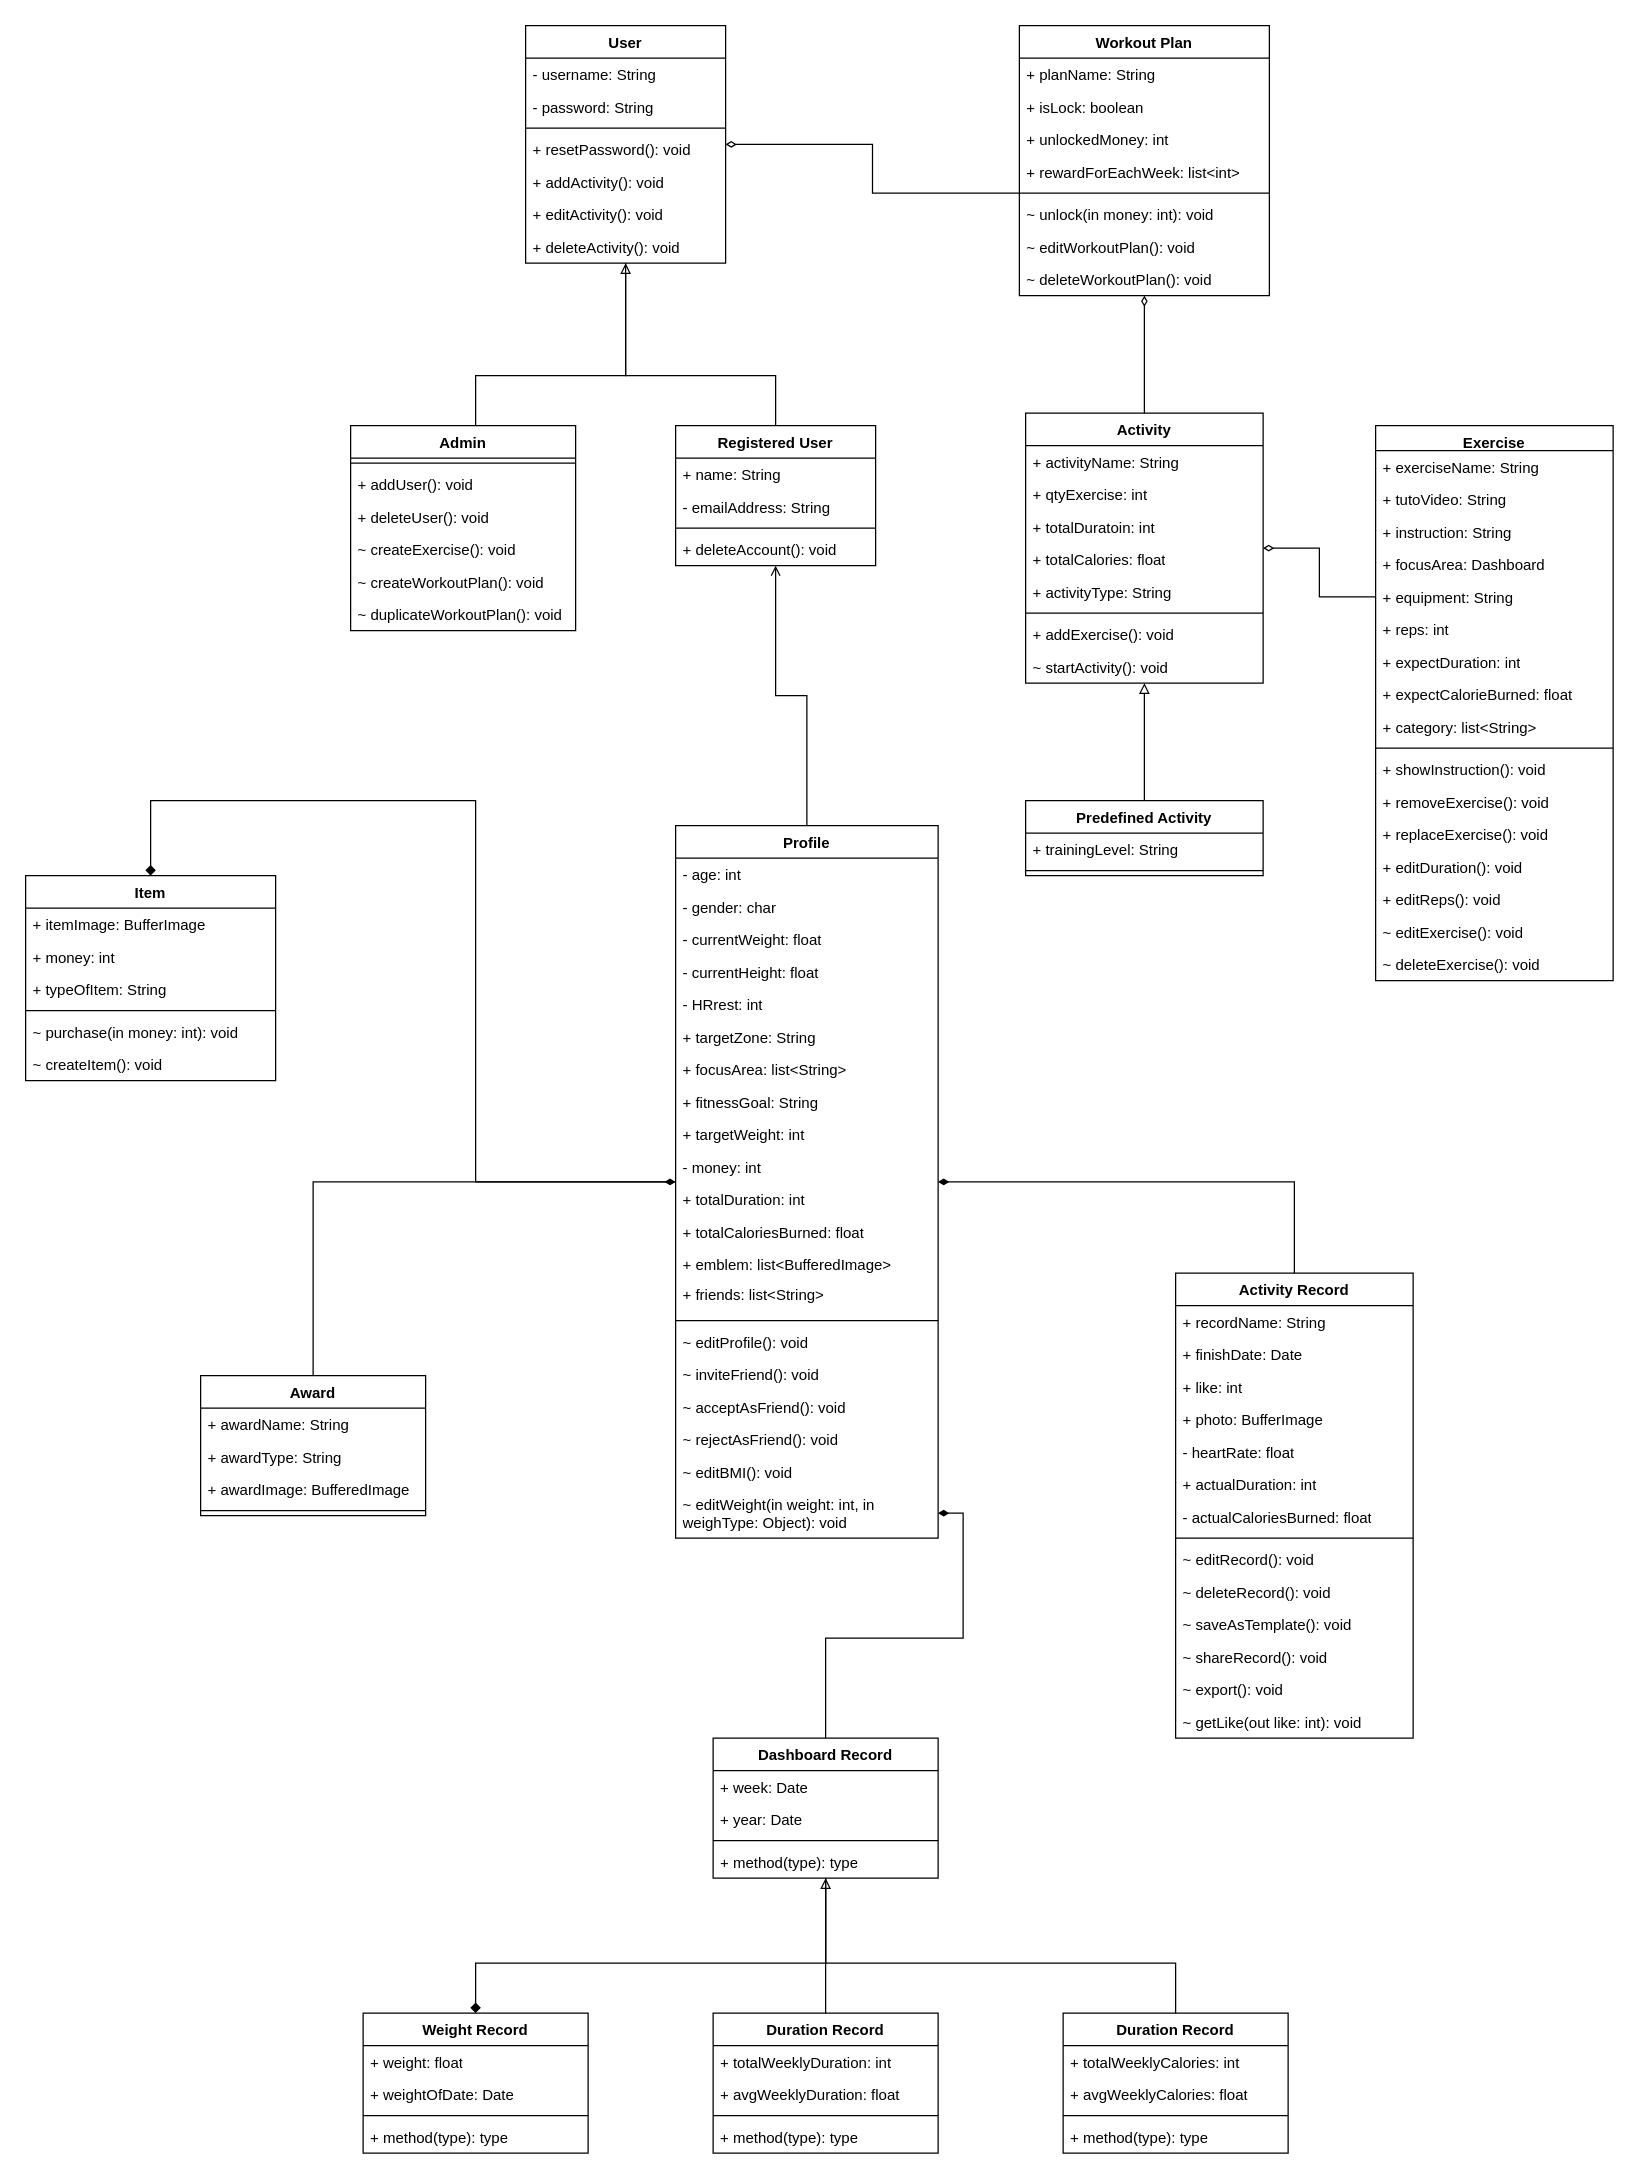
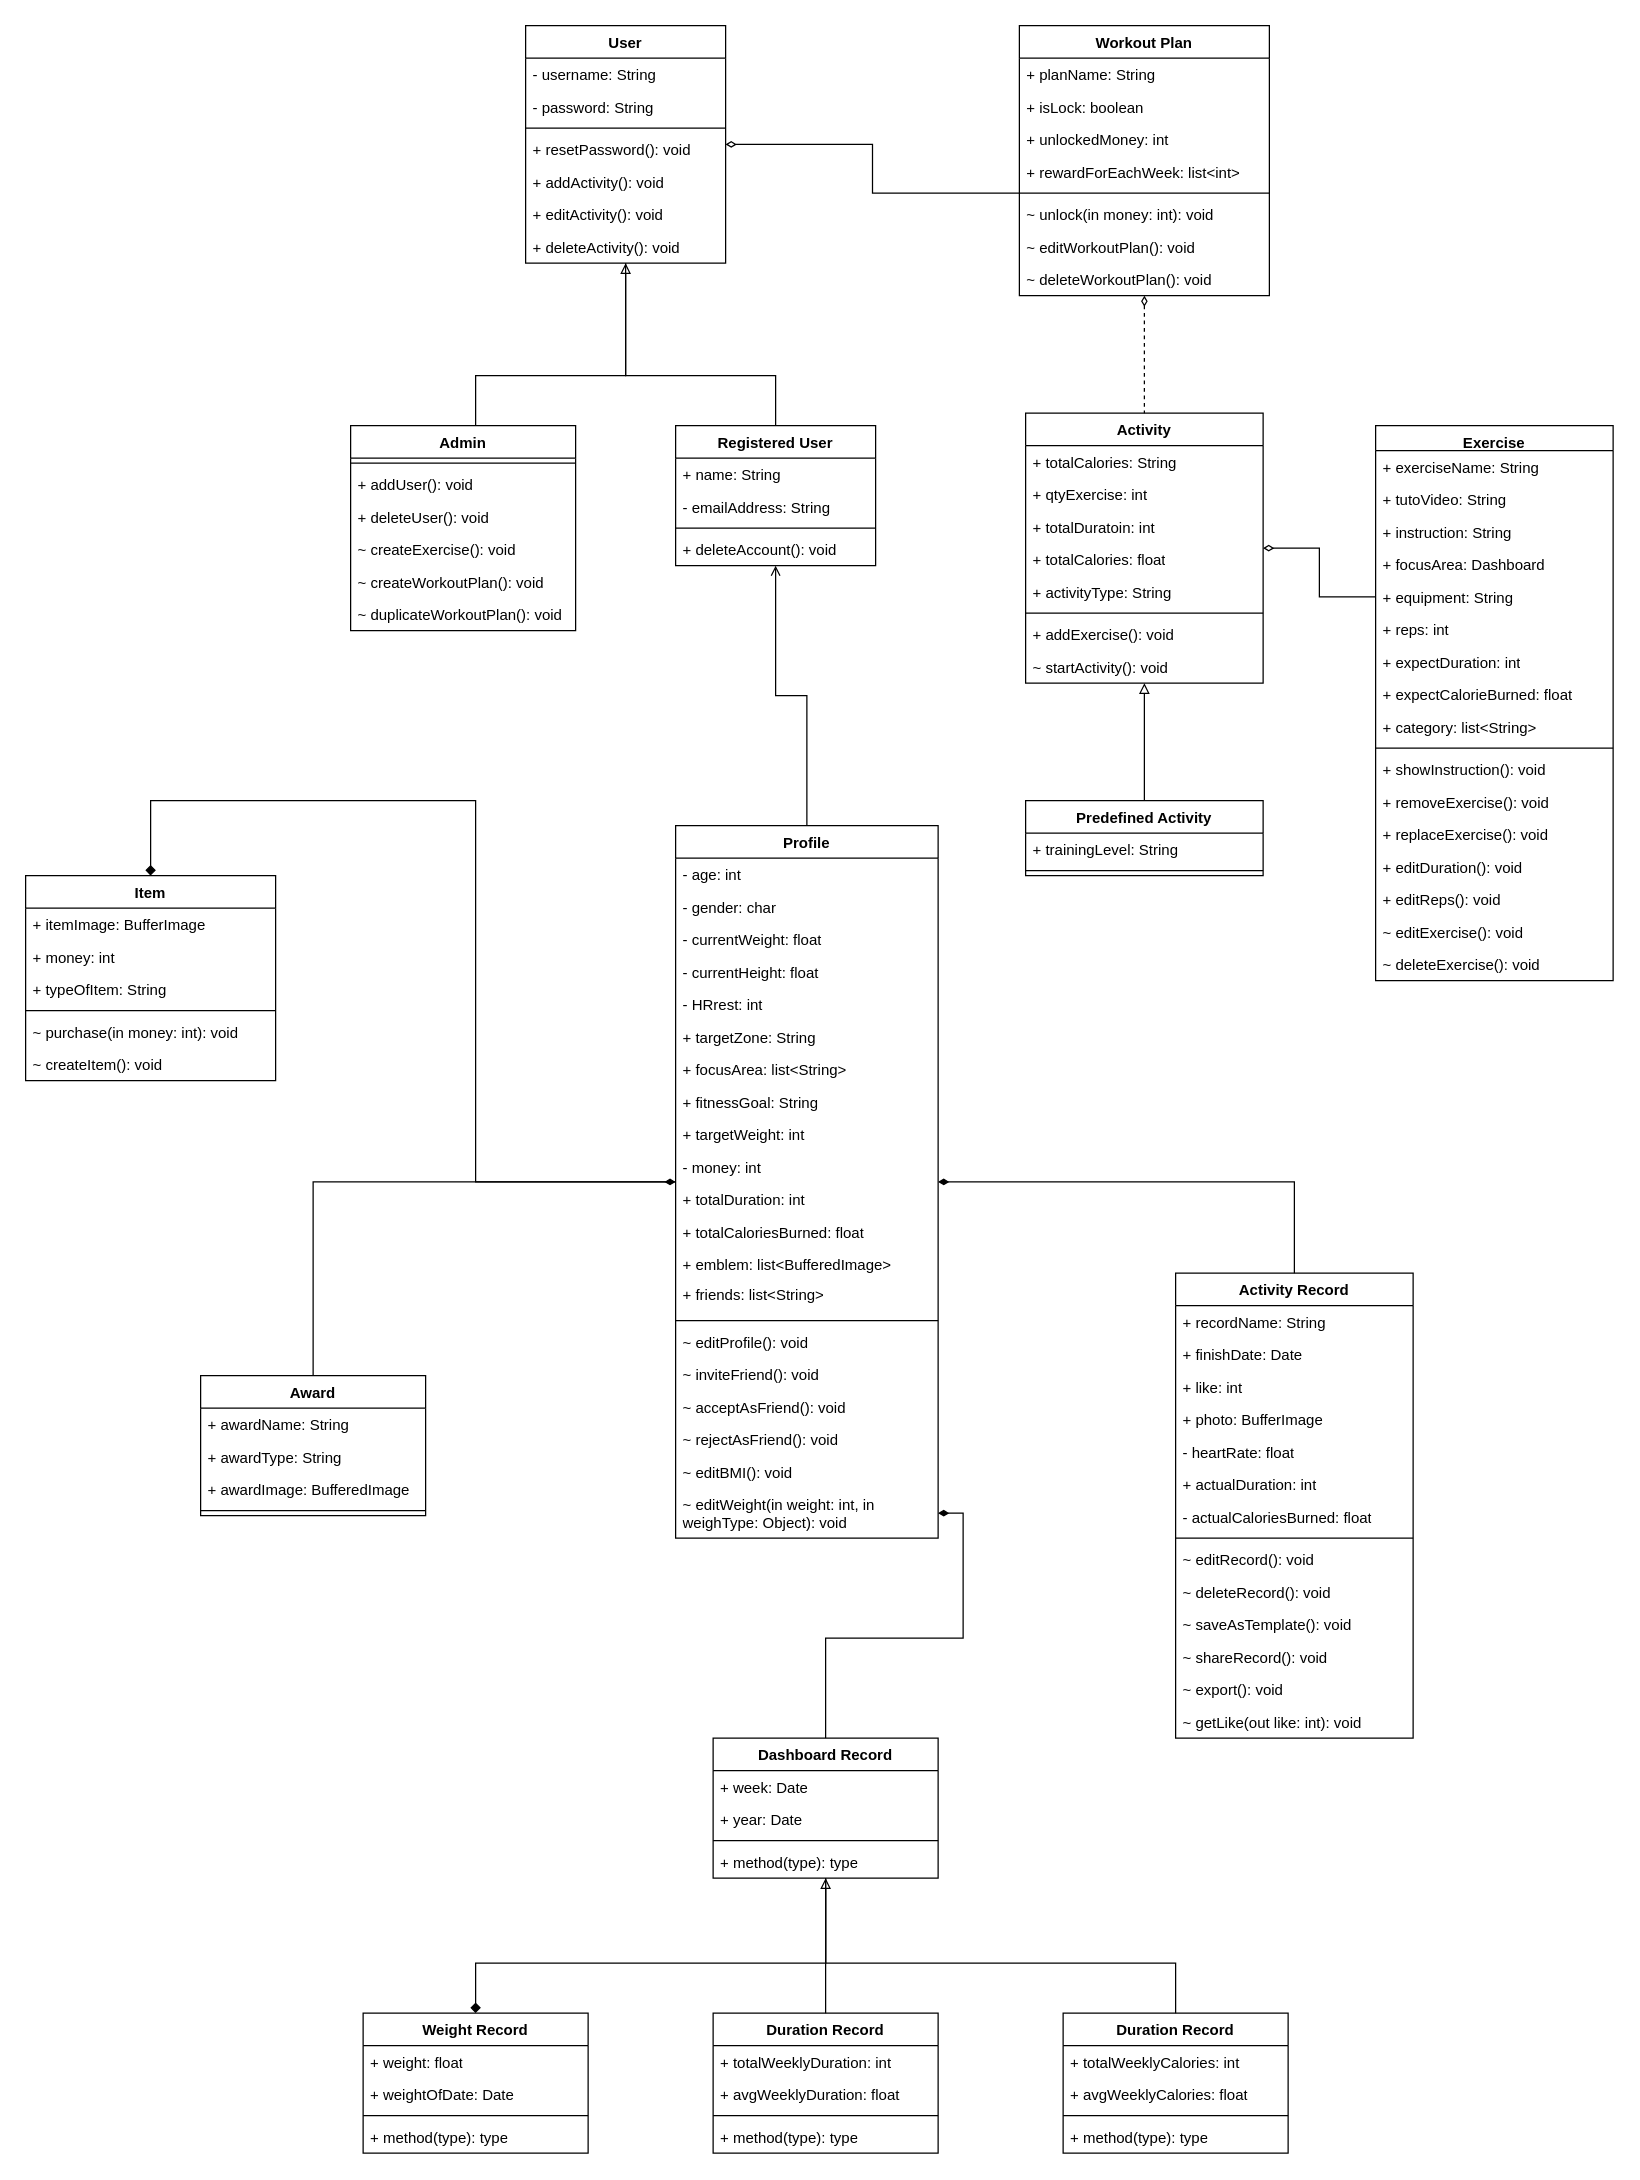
(1144, 359) -> (1144, 359)
(1114, 463) -> (1116, 463)
